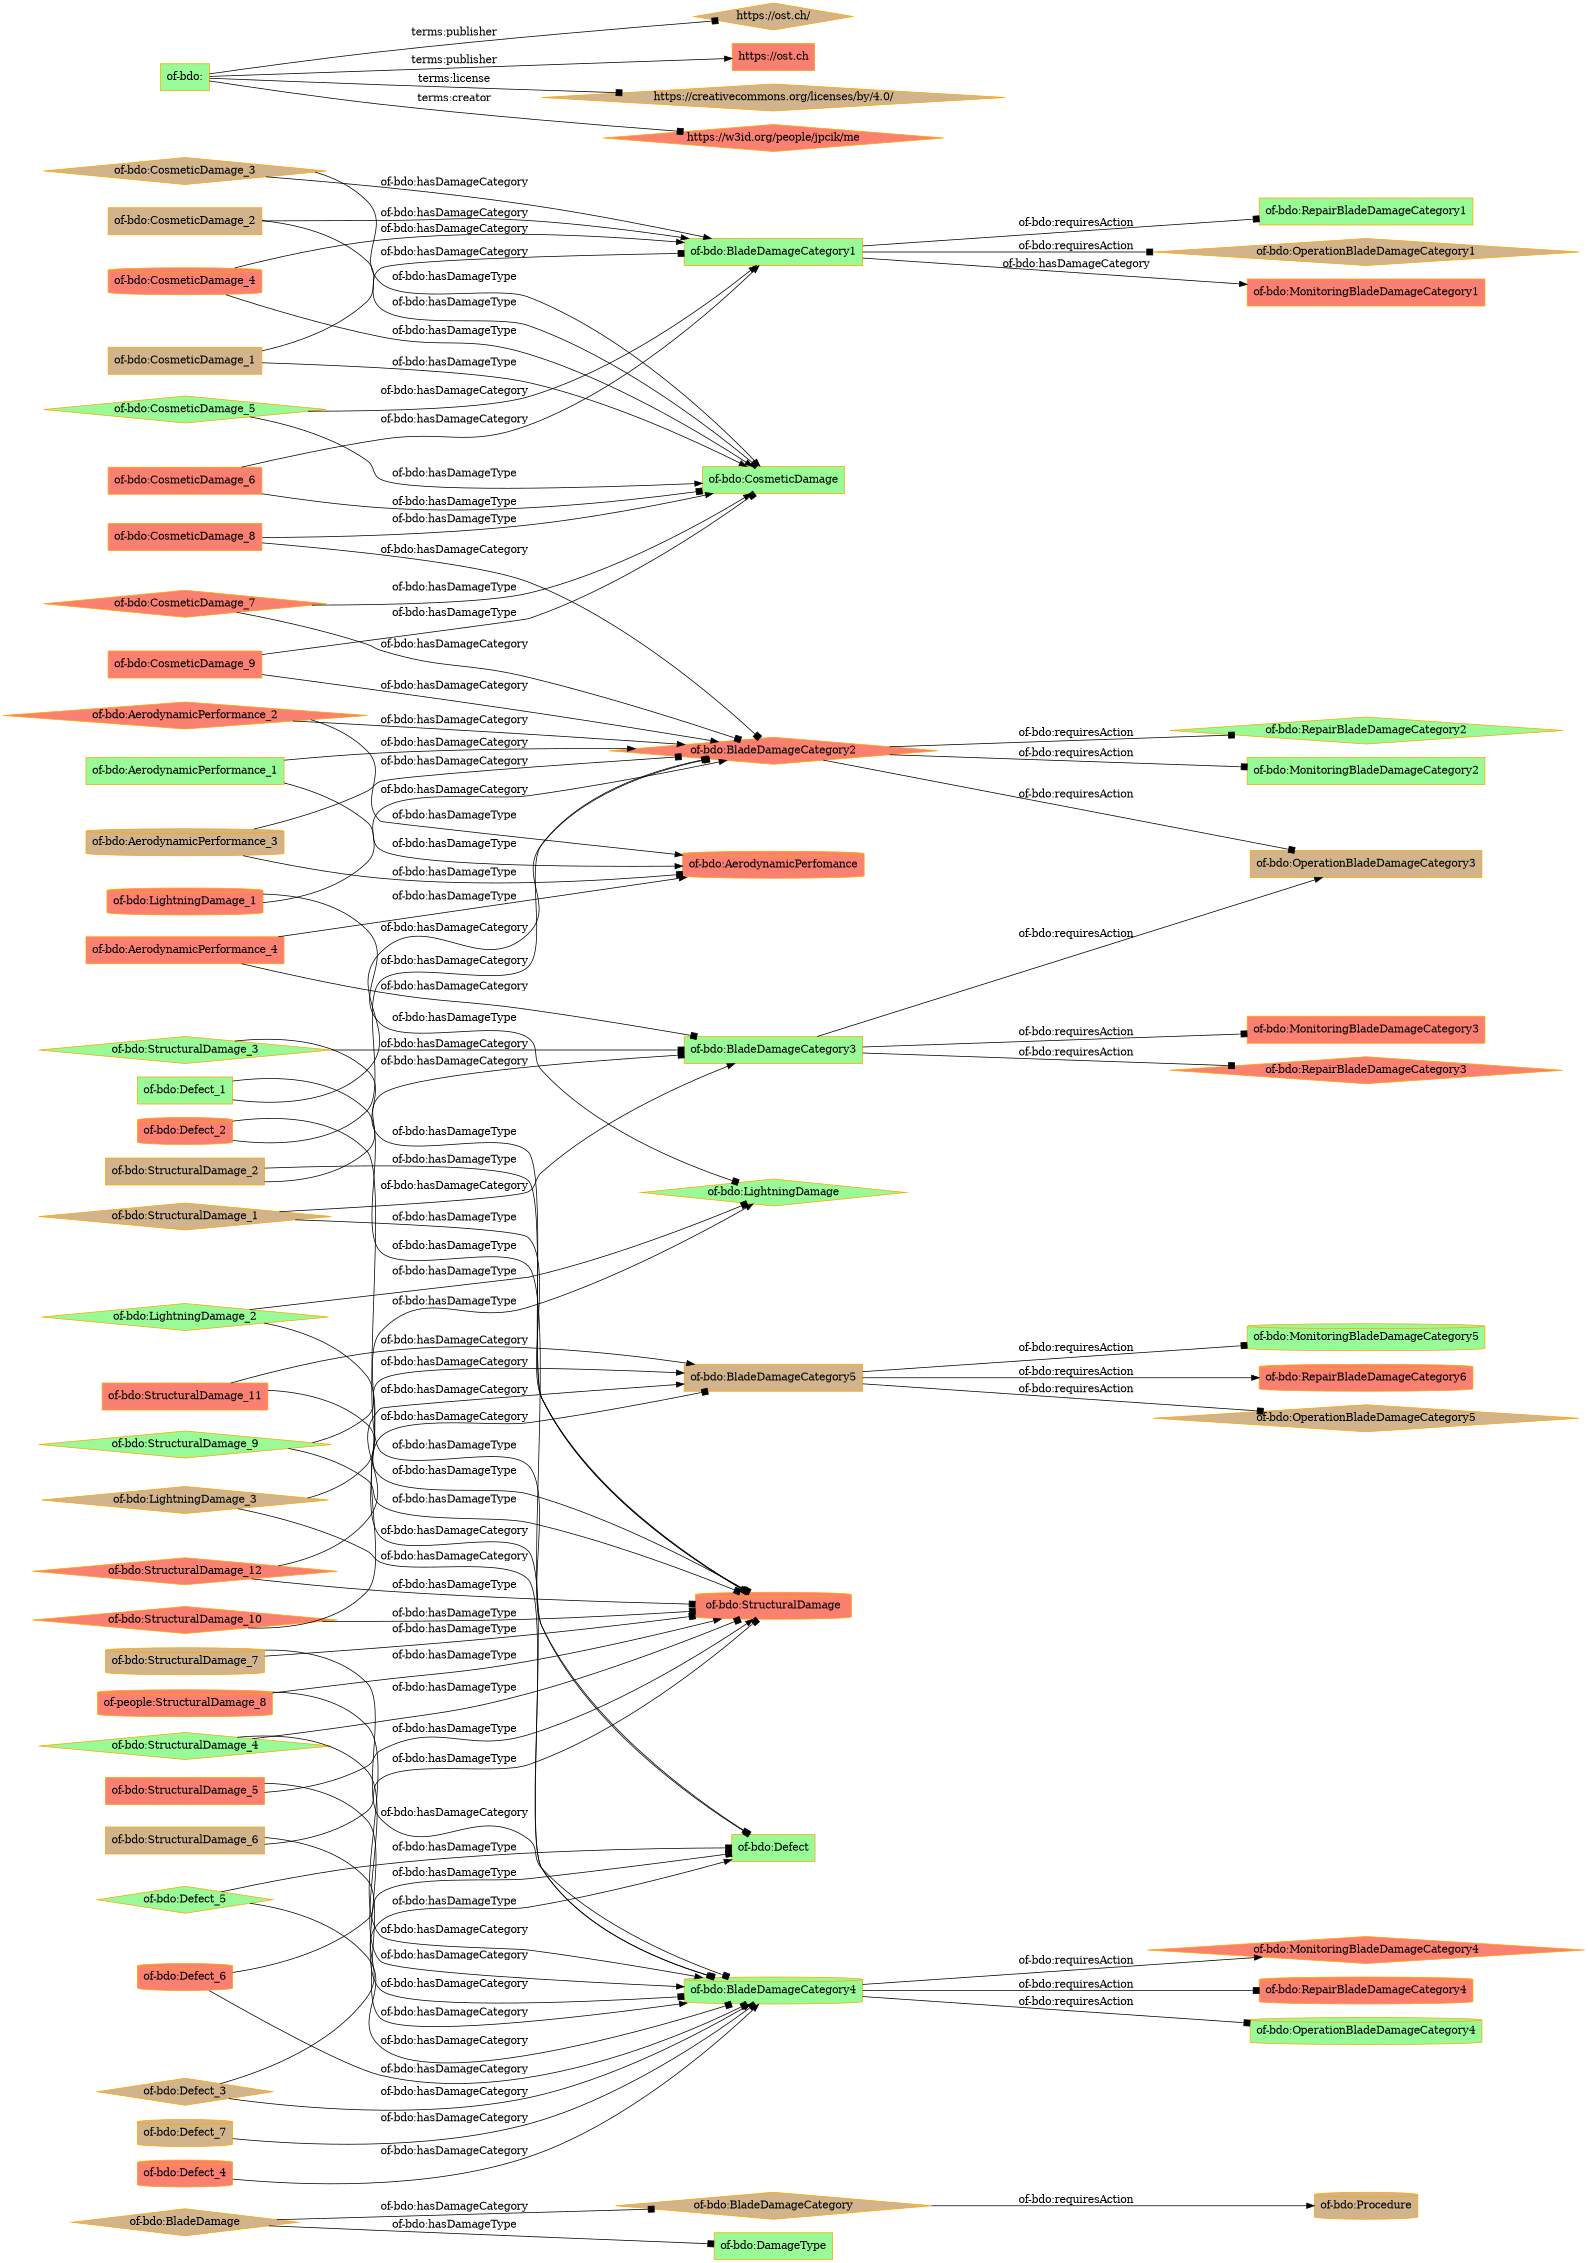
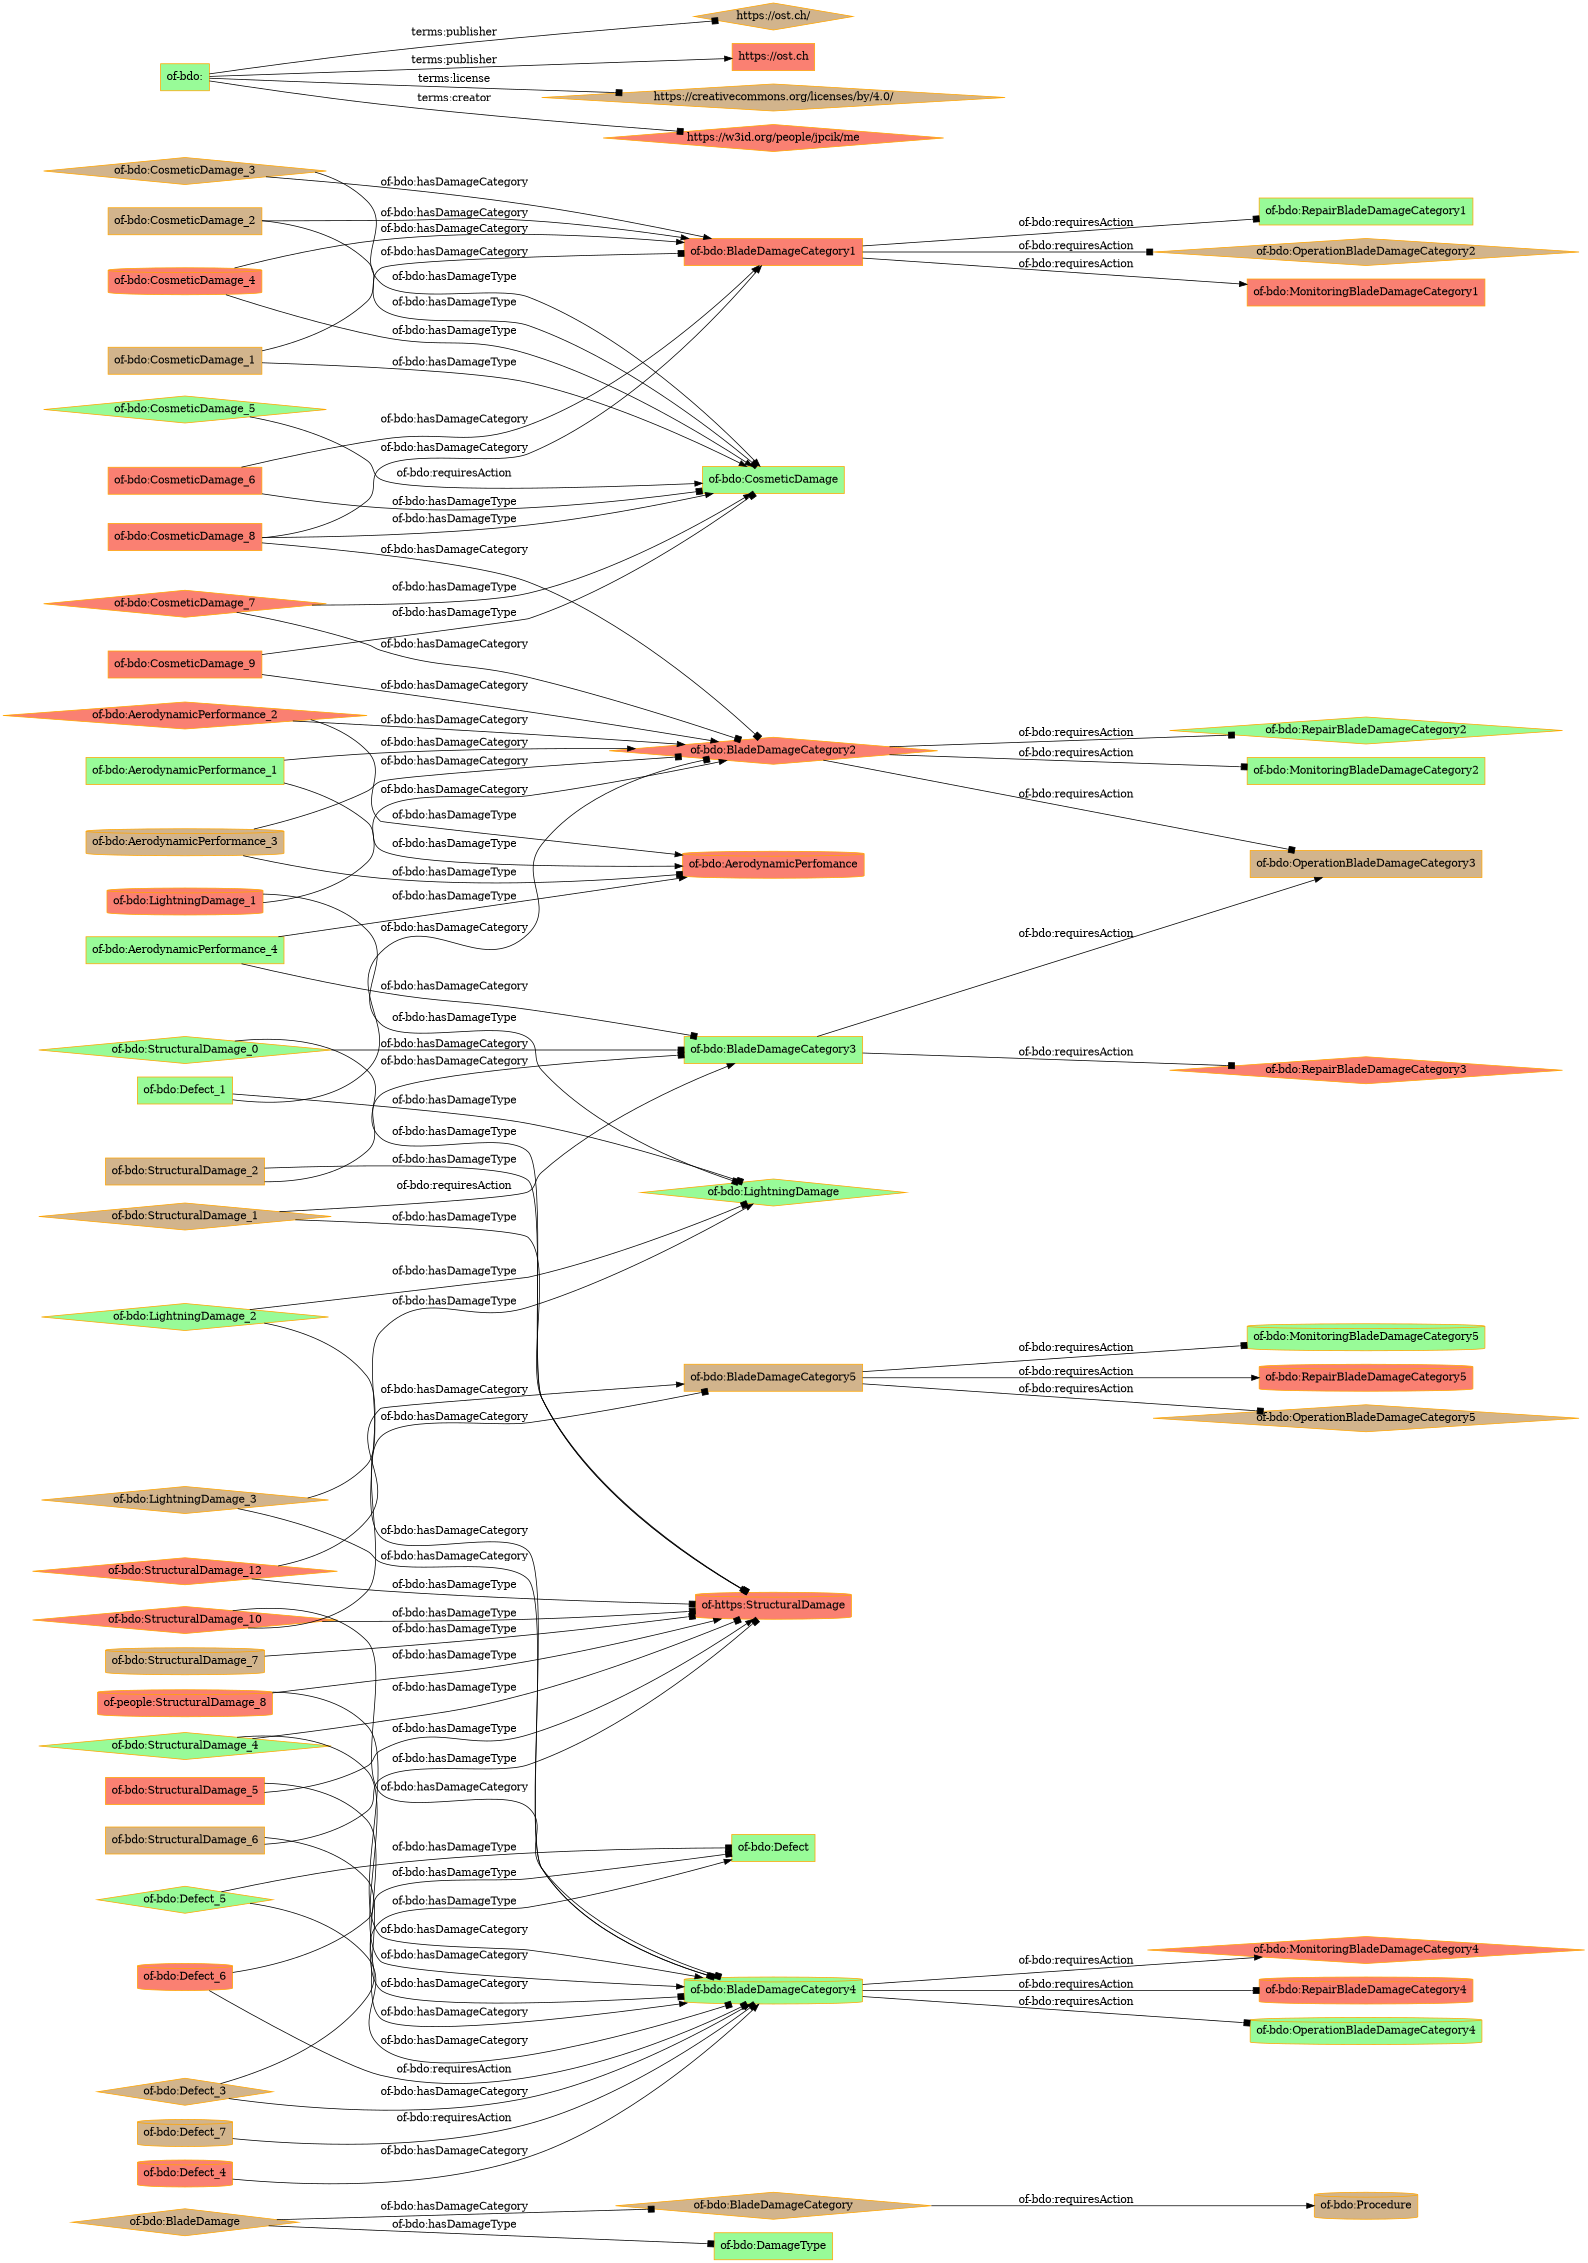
(773, 252) -> (773, 252)
(1366, 252) -> (1366, 252)
(1076, 264) -> (1076, 264)
(534, 395) -> (526, 454)
(454, 474) -> (454, 474)
(185, 950) -> (185, 950)
(1366, 1030) -> none
(185, 1050) -> (185, 1050)
(185, 1131) -> none
(454, 1186) -> (454, 1186)
(1366, 1378) -> (1366, 1378)
(185, 1396) -> none
(539, 1426) -> (487, 1118)
(185, 1444) -> none
(773, 1606) -> (773, 1606)
(450, 1832) -> (440, 1802)
(454, 2070) -> (454, 2070)
(454, 2118) -> (454, 2118)
